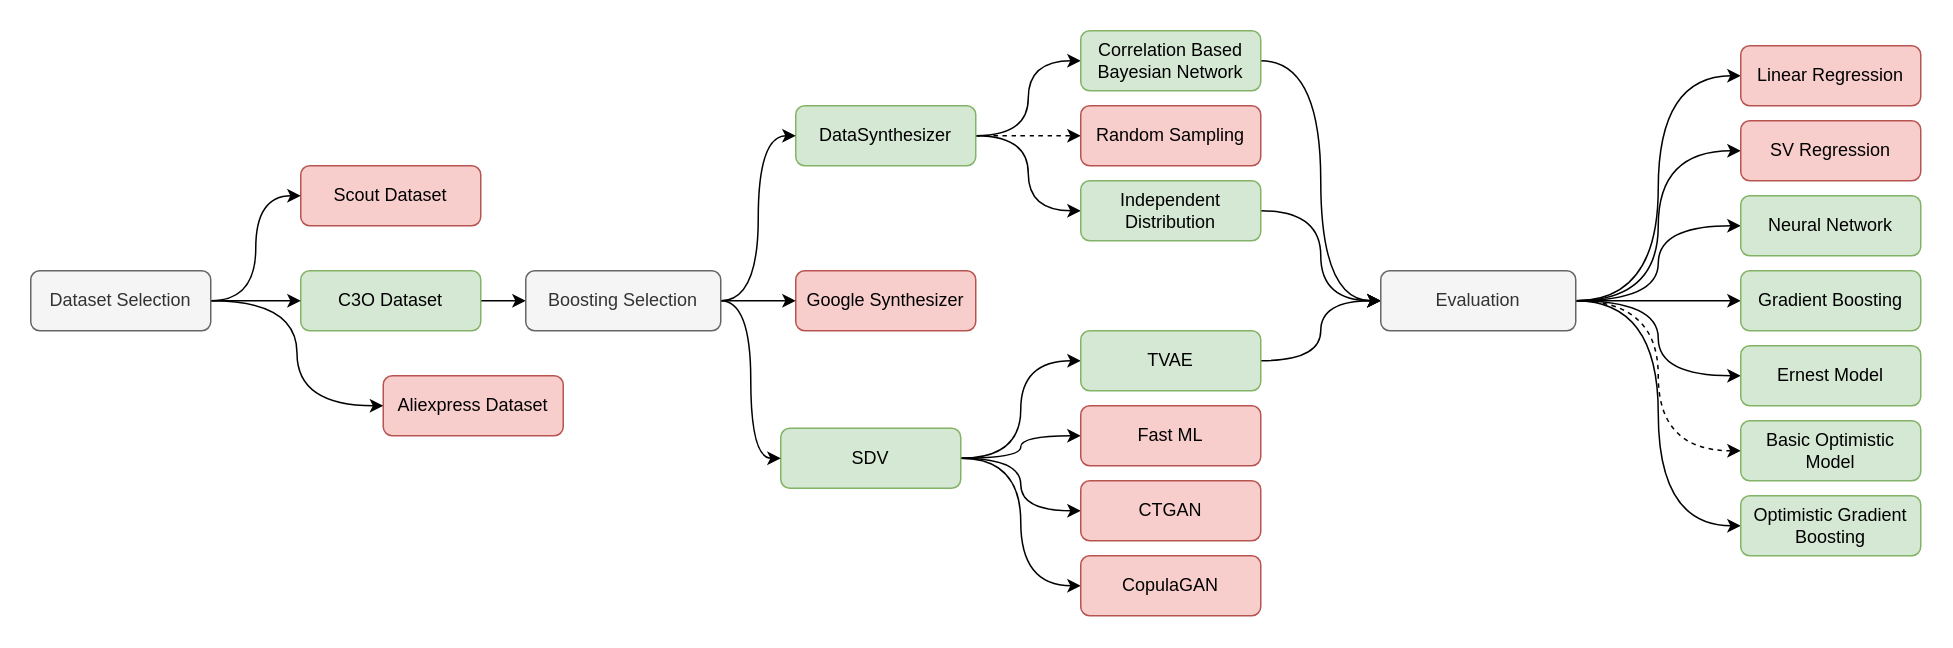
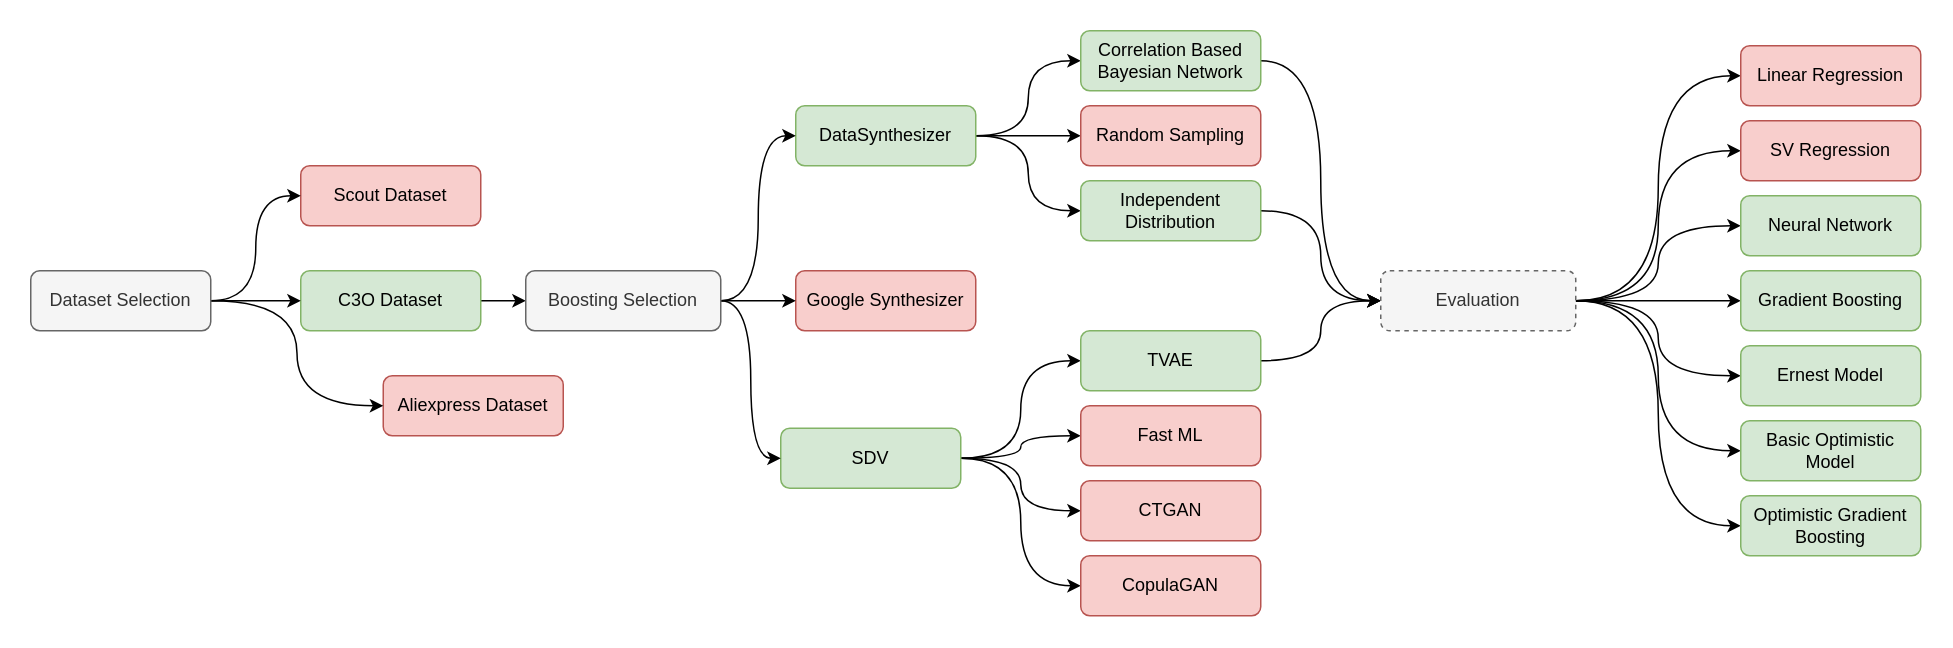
(1032, 136) -> (1032, 136)
(1478, 301) -> (1478, 301)
(1659, 386) -> (1659, 386)
